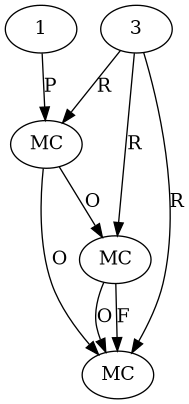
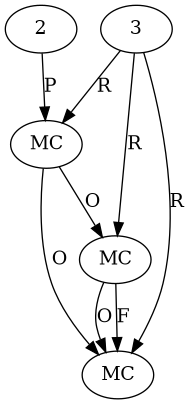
(41, 29) -> (41, 29)
